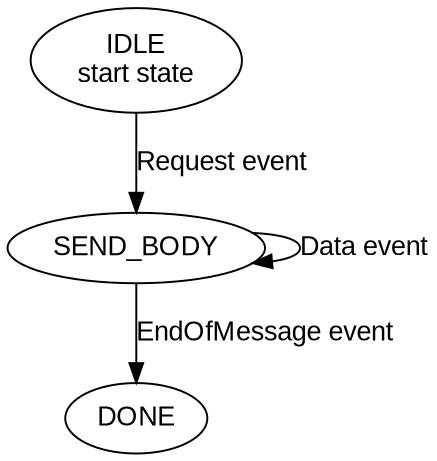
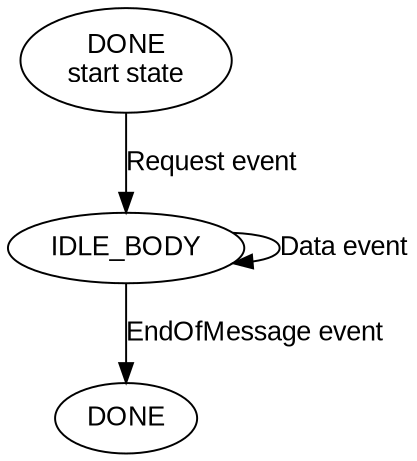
(136, 60) -> (126, 60)
(136, 248) -> (126, 248)
